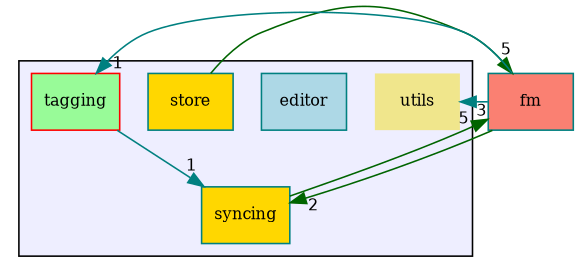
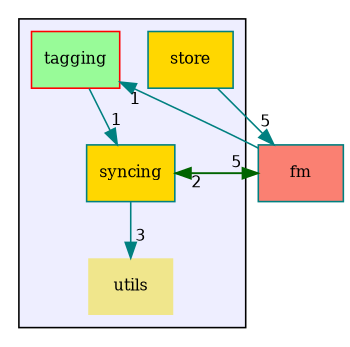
(283, 24) -> (236, 107)
(304, 102) -> none
(482, 102) -> (131, 222)
